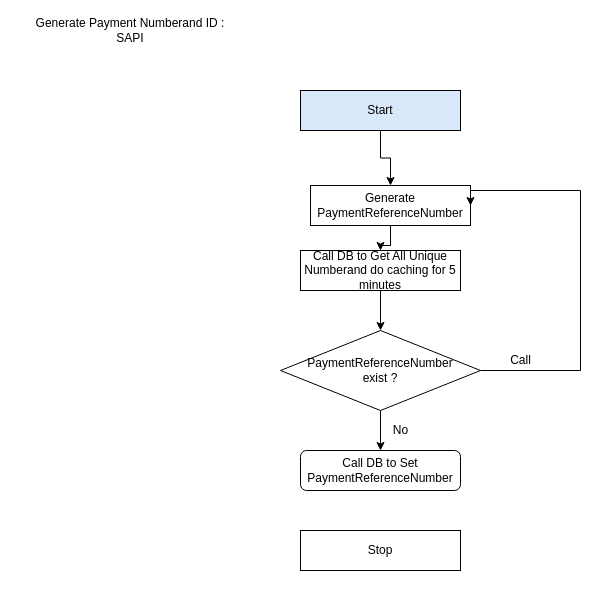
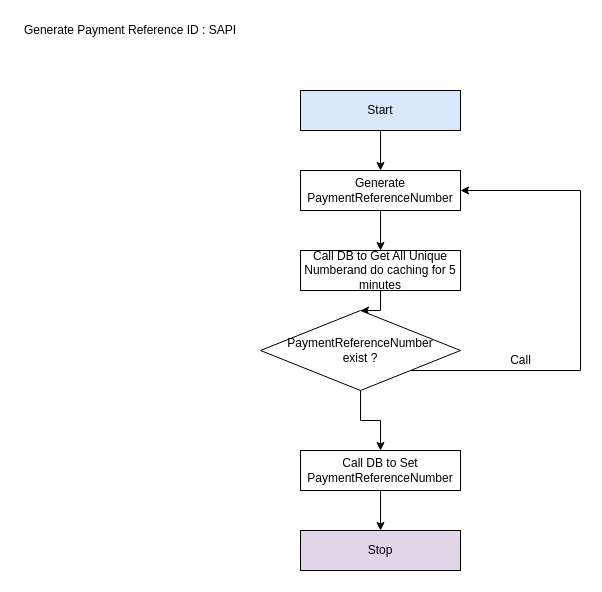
(131, 31) -> (131, 31)
(391, 206) -> (381, 191)
(381, 371) -> (361, 351)
(401, 431) -> none
(381, 471) -> (381, 471)
none -> (381, 507)
(381, 551) -> (381, 551)
